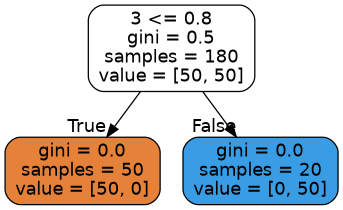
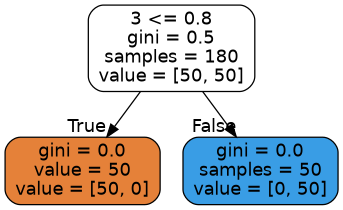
(83, 171) -> (83, 171)
(261, 171) -> (261, 171)
